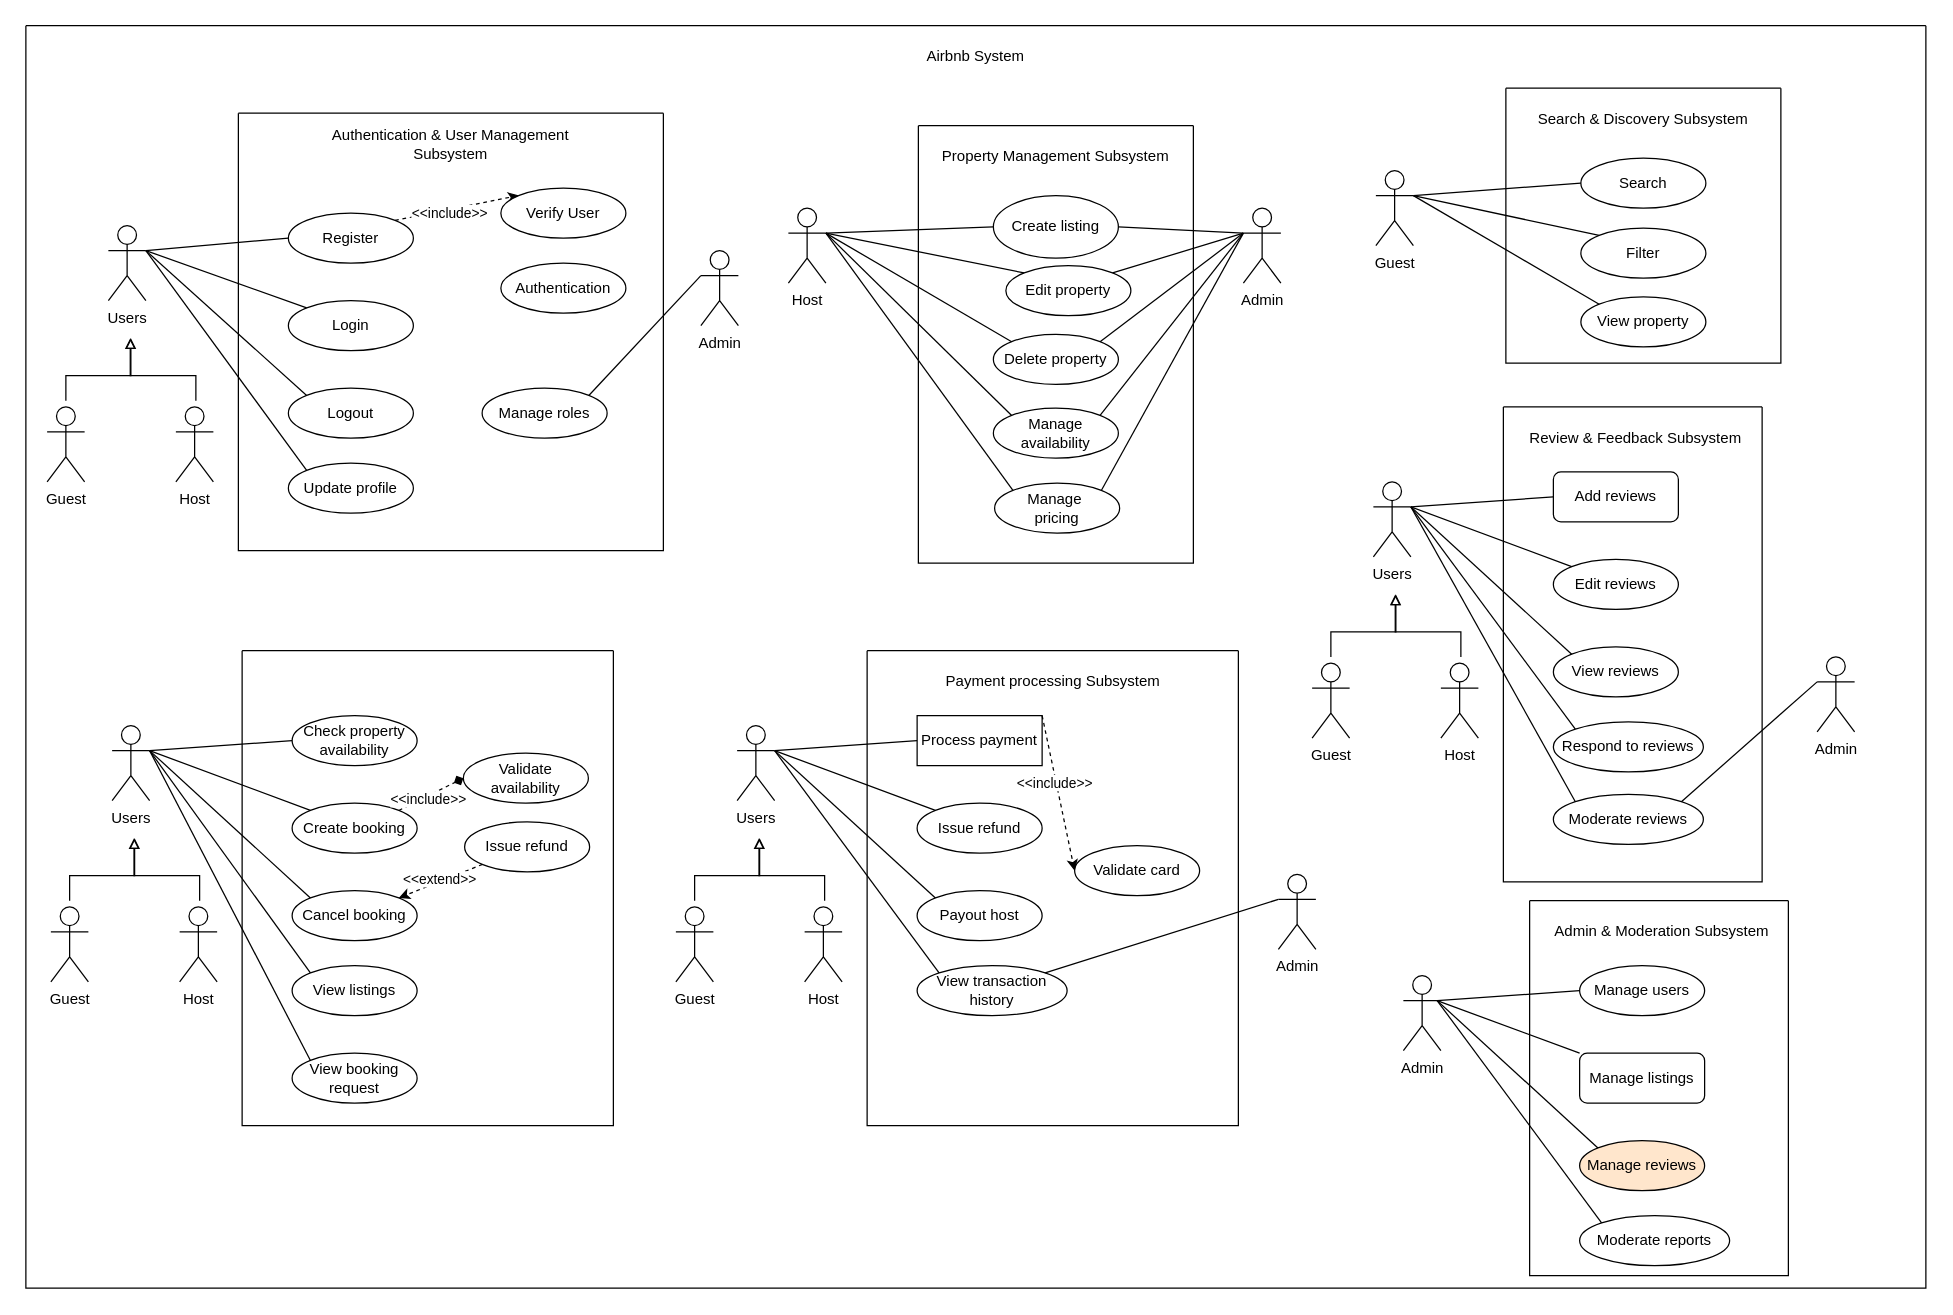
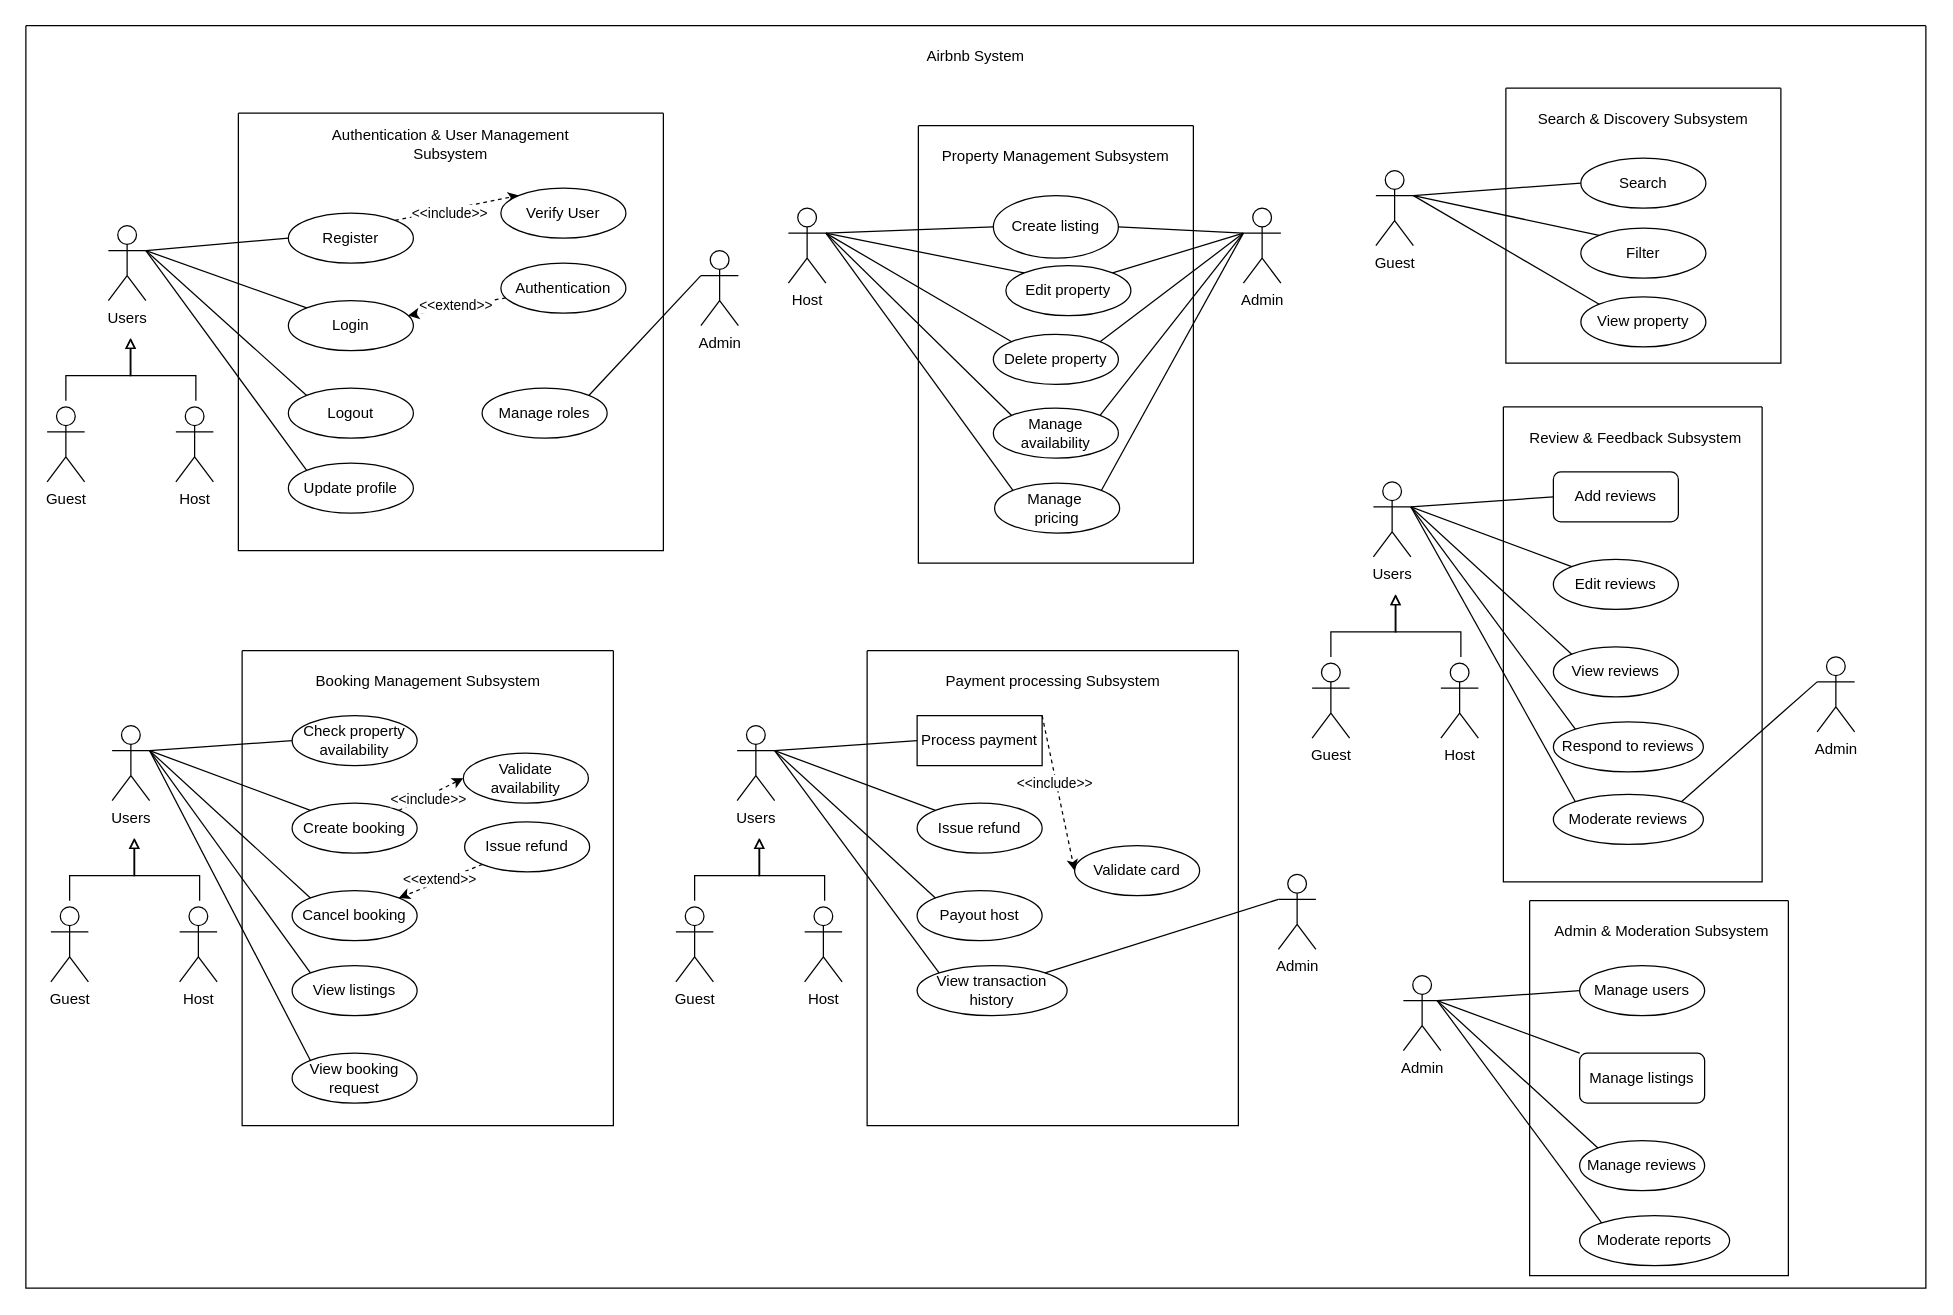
none -> (471, 304)
none -> (428, 682)
(454, 783) -> (455, 782)
(1642, 1166) -> (1642, 1166)
